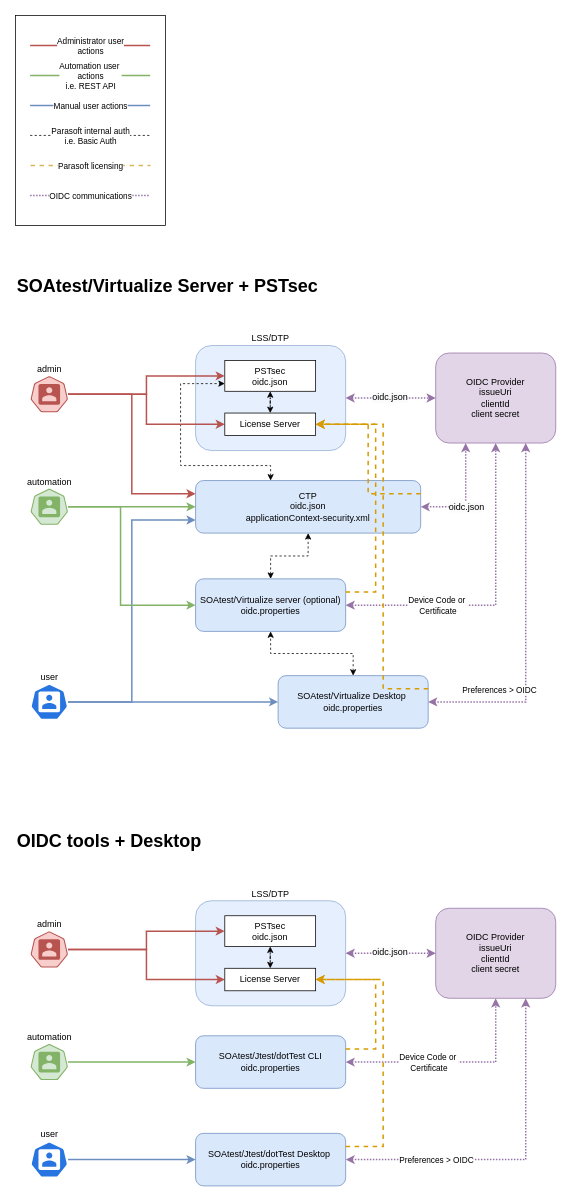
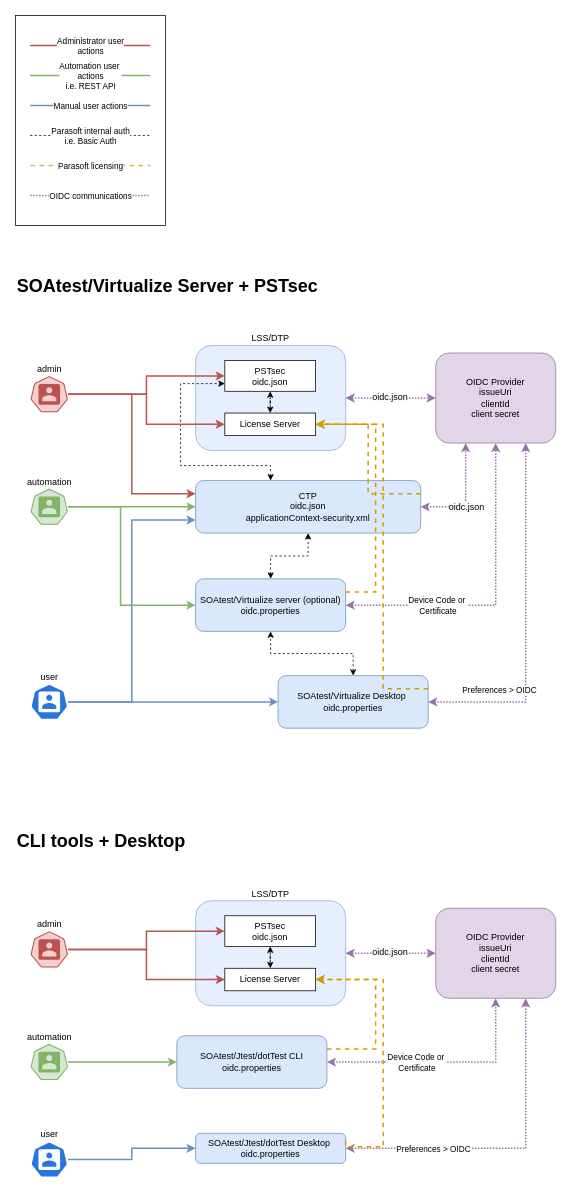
(63, 836) -> (60, 836)
(270, 1062) -> (252, 1062)
(270, 1159) -> (270, 1148)
